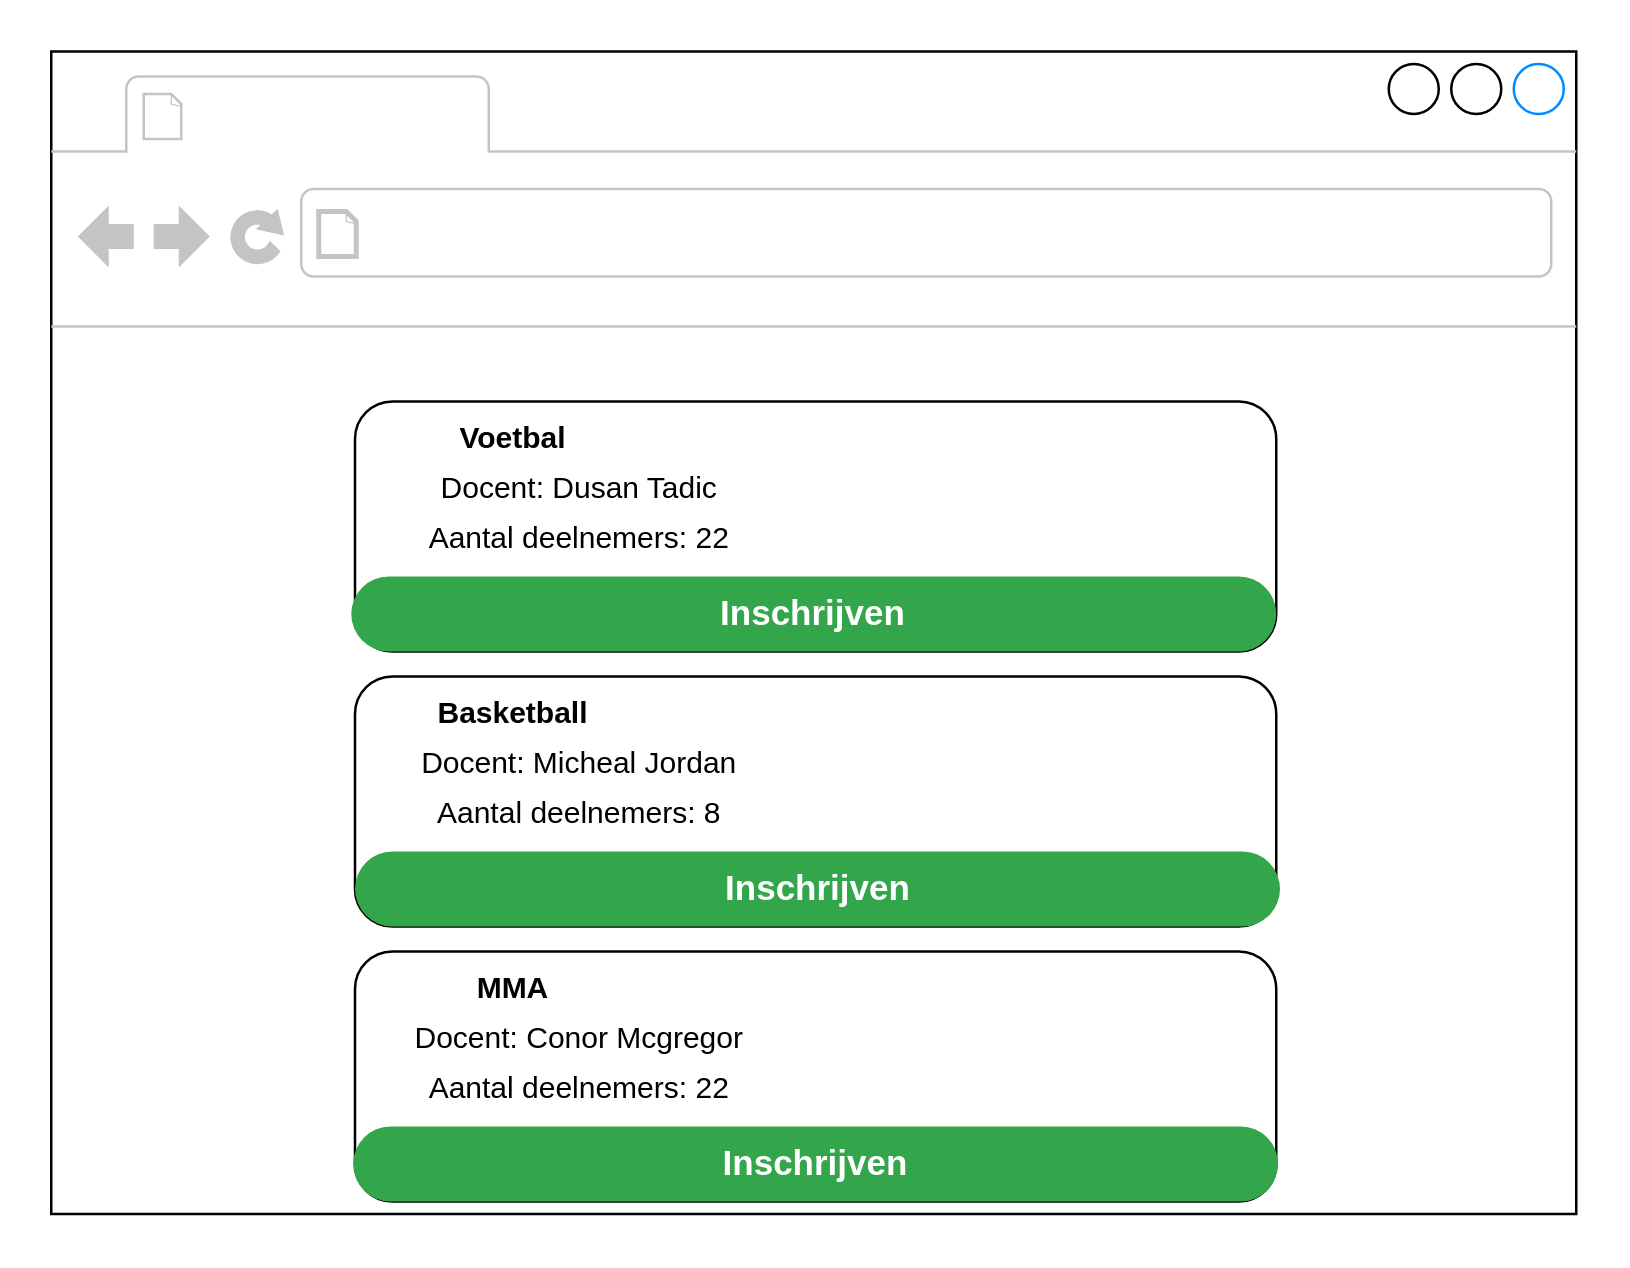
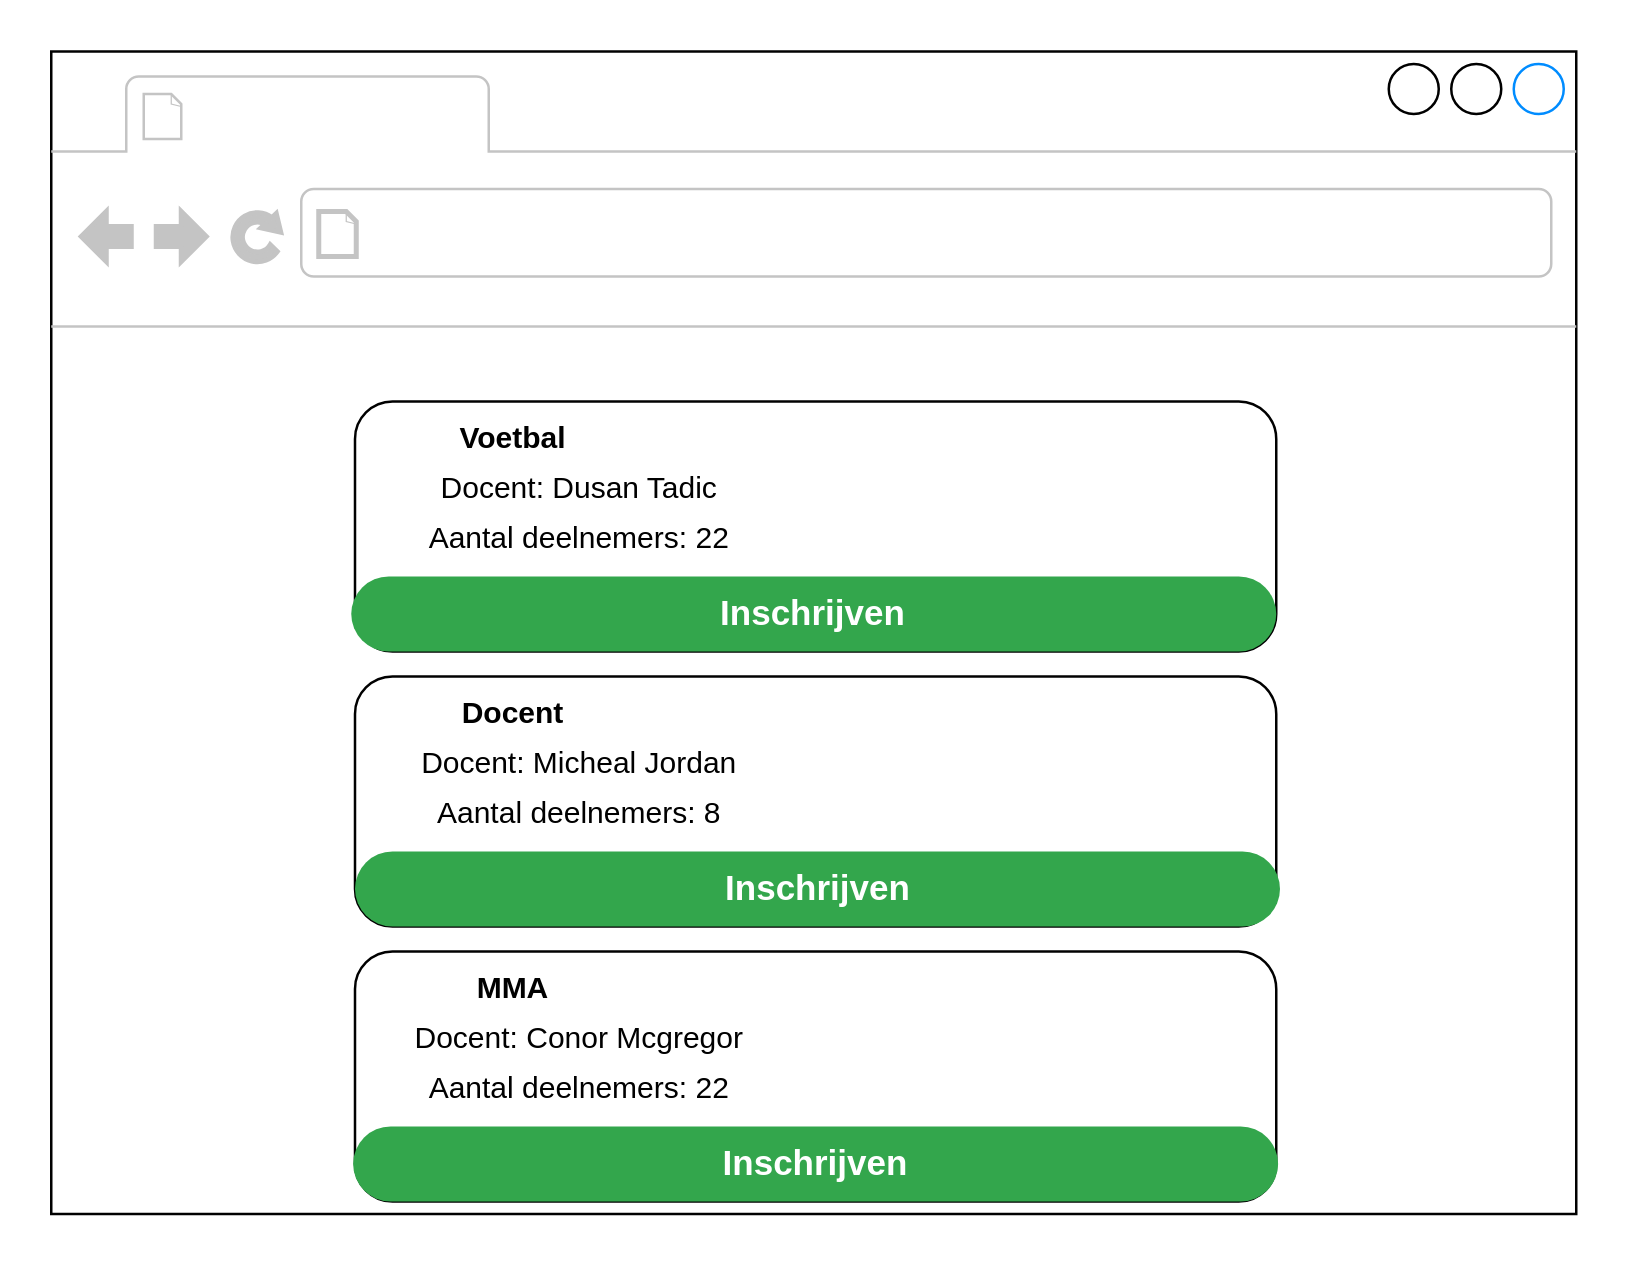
(514, 714) -> (514, 714)
